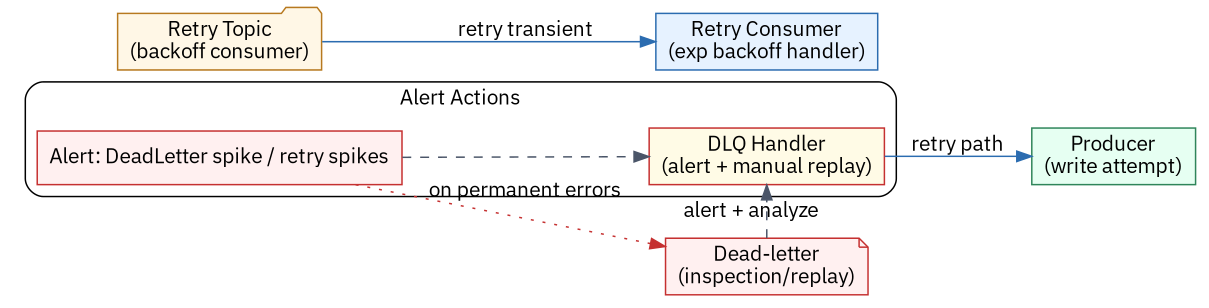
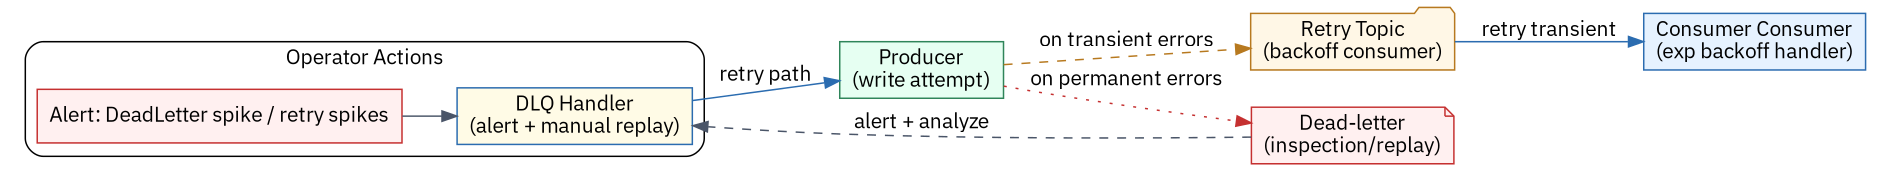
(767, 42) -> (1755, 42)
none -> (1120, 57)
(461, 99) -> (365, 59)
(767, 156) -> (575, 116)
(518, 157) -> (422, 116)
(503, 214) -> (1120, 105)
